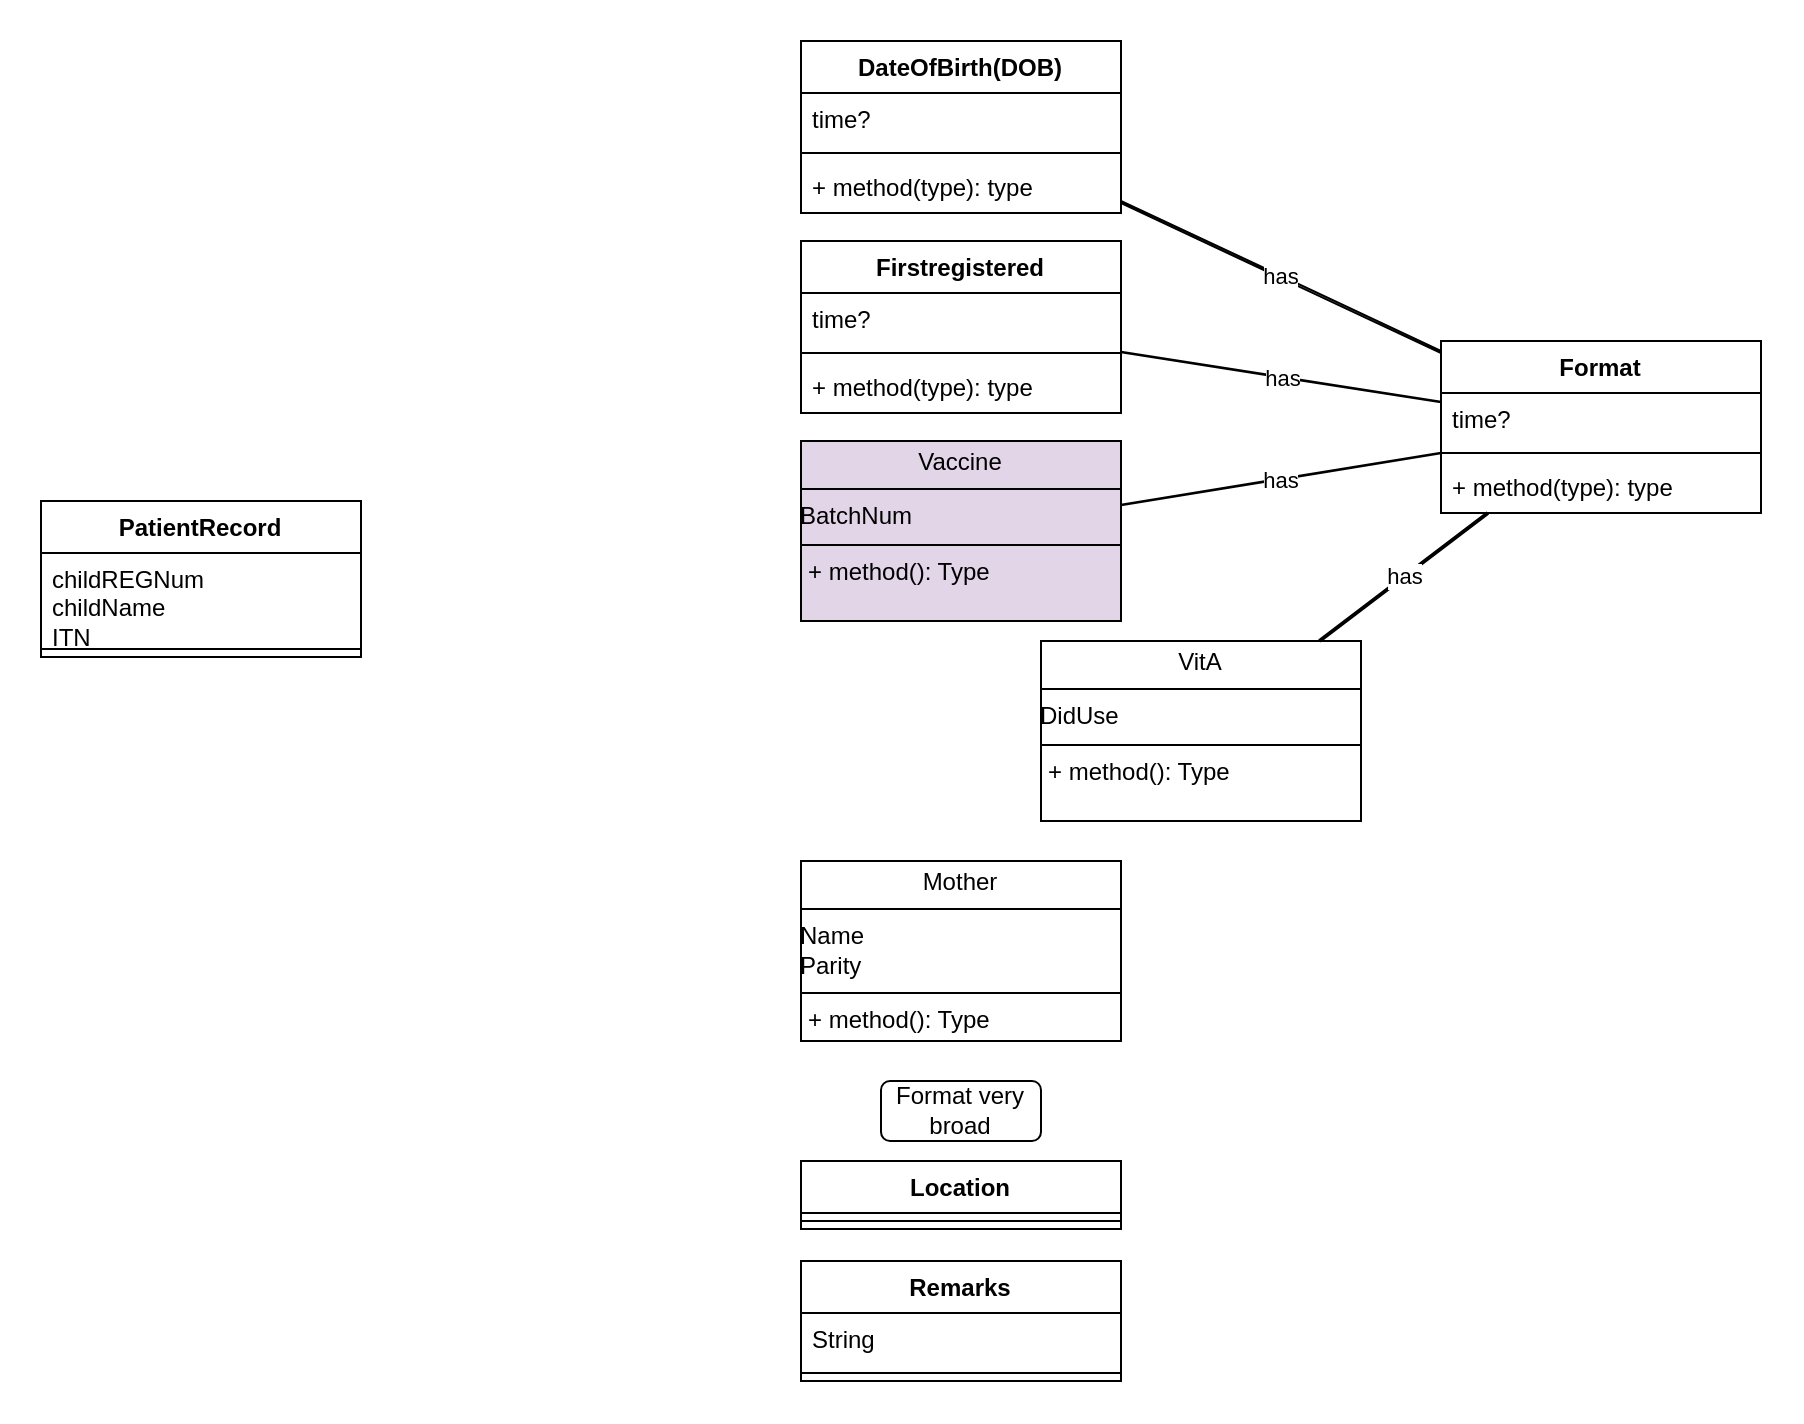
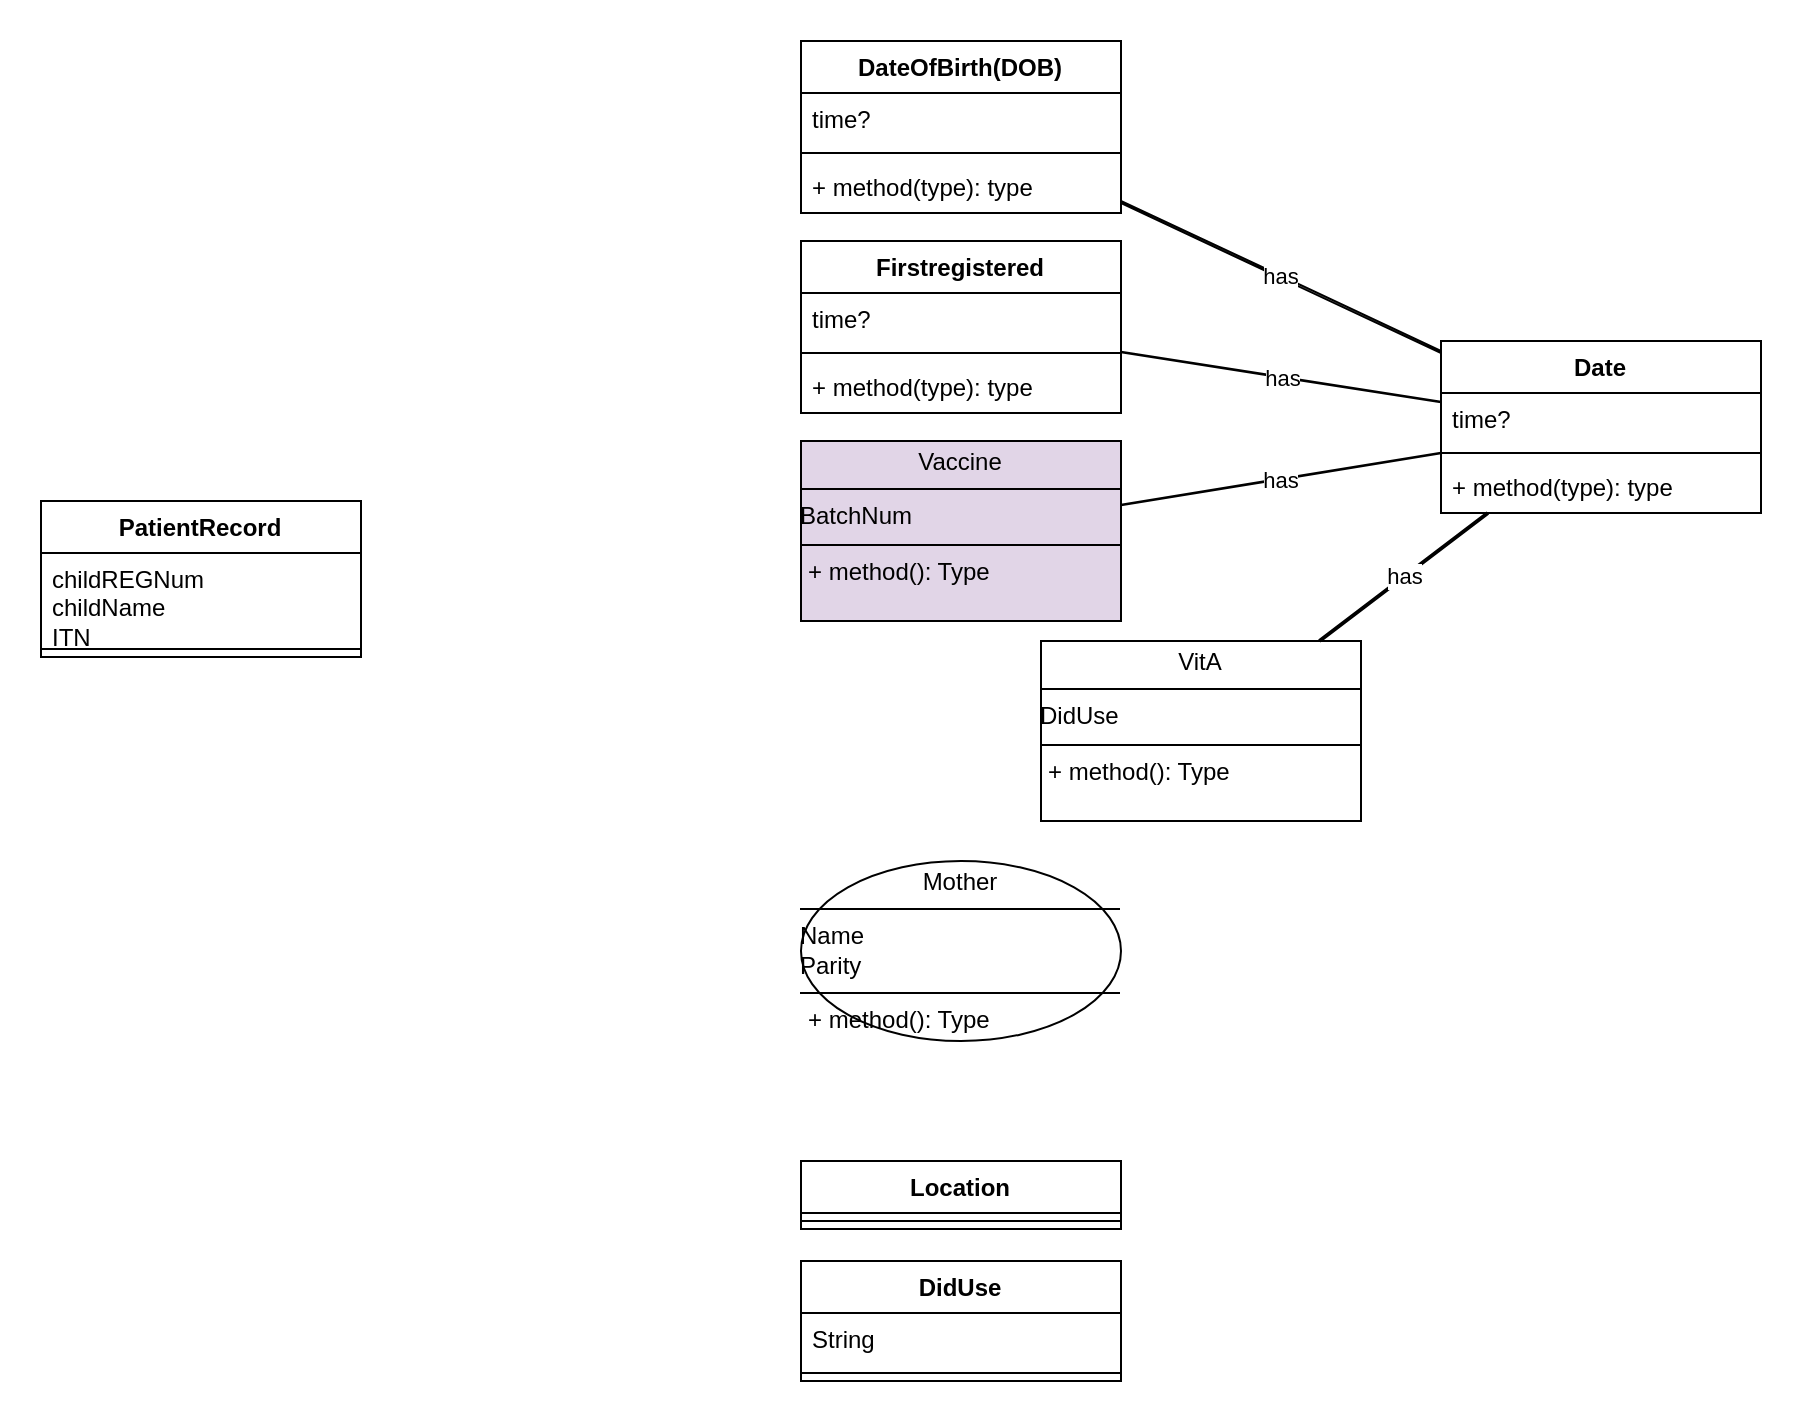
(1601, 369) -> (1601, 369)
(961, 951) -> (961, 951)
(961, 1111) -> none
(961, 1289) -> (961, 1289)
